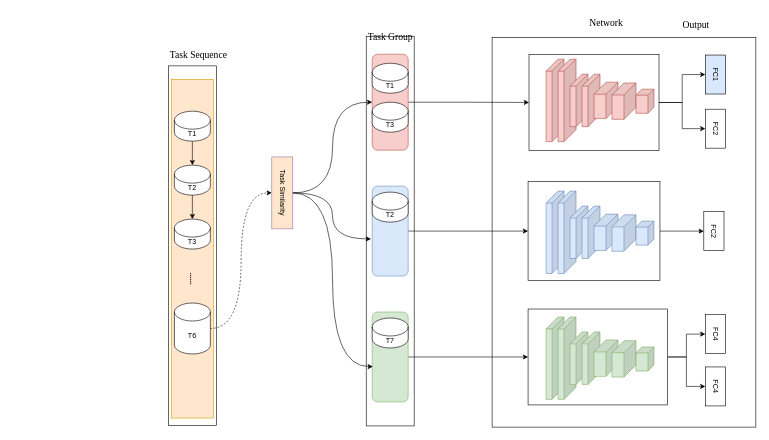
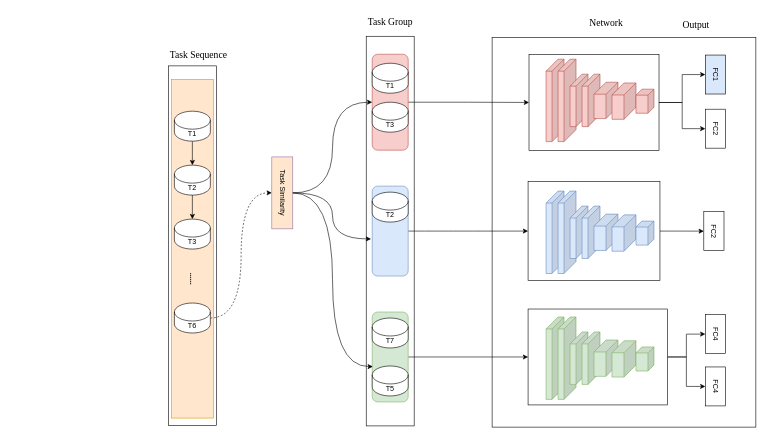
(390, 36) -> (390, 21)
(192, 329) -> (192, 318)
none -> (390, 381)
